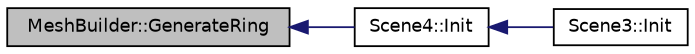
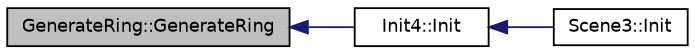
(148, 27) -> (148, 27)
(422, 27) -> (422, 27)
